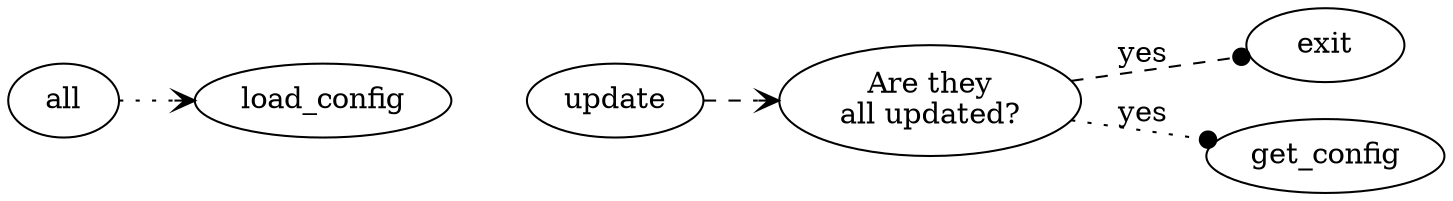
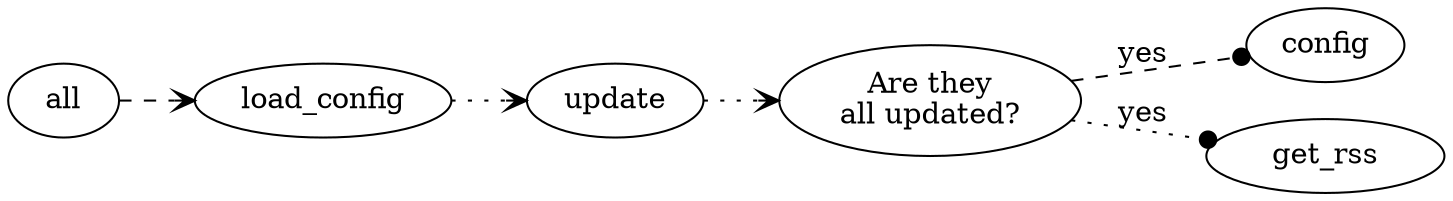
(1325, 45) -> (1325, 45)
(147, 101) -> (147, 101)
none -> (479, 101)
(731, 101) -> (731, 101)
(1325, 156) -> (1325, 156)
